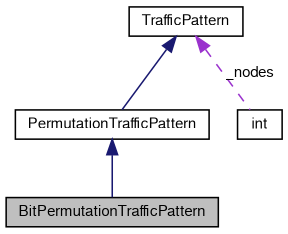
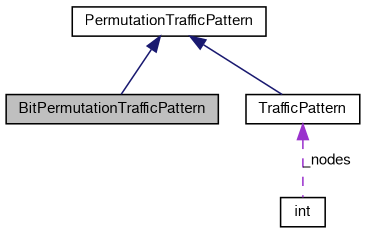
(144, 80) -> (243, 70)
